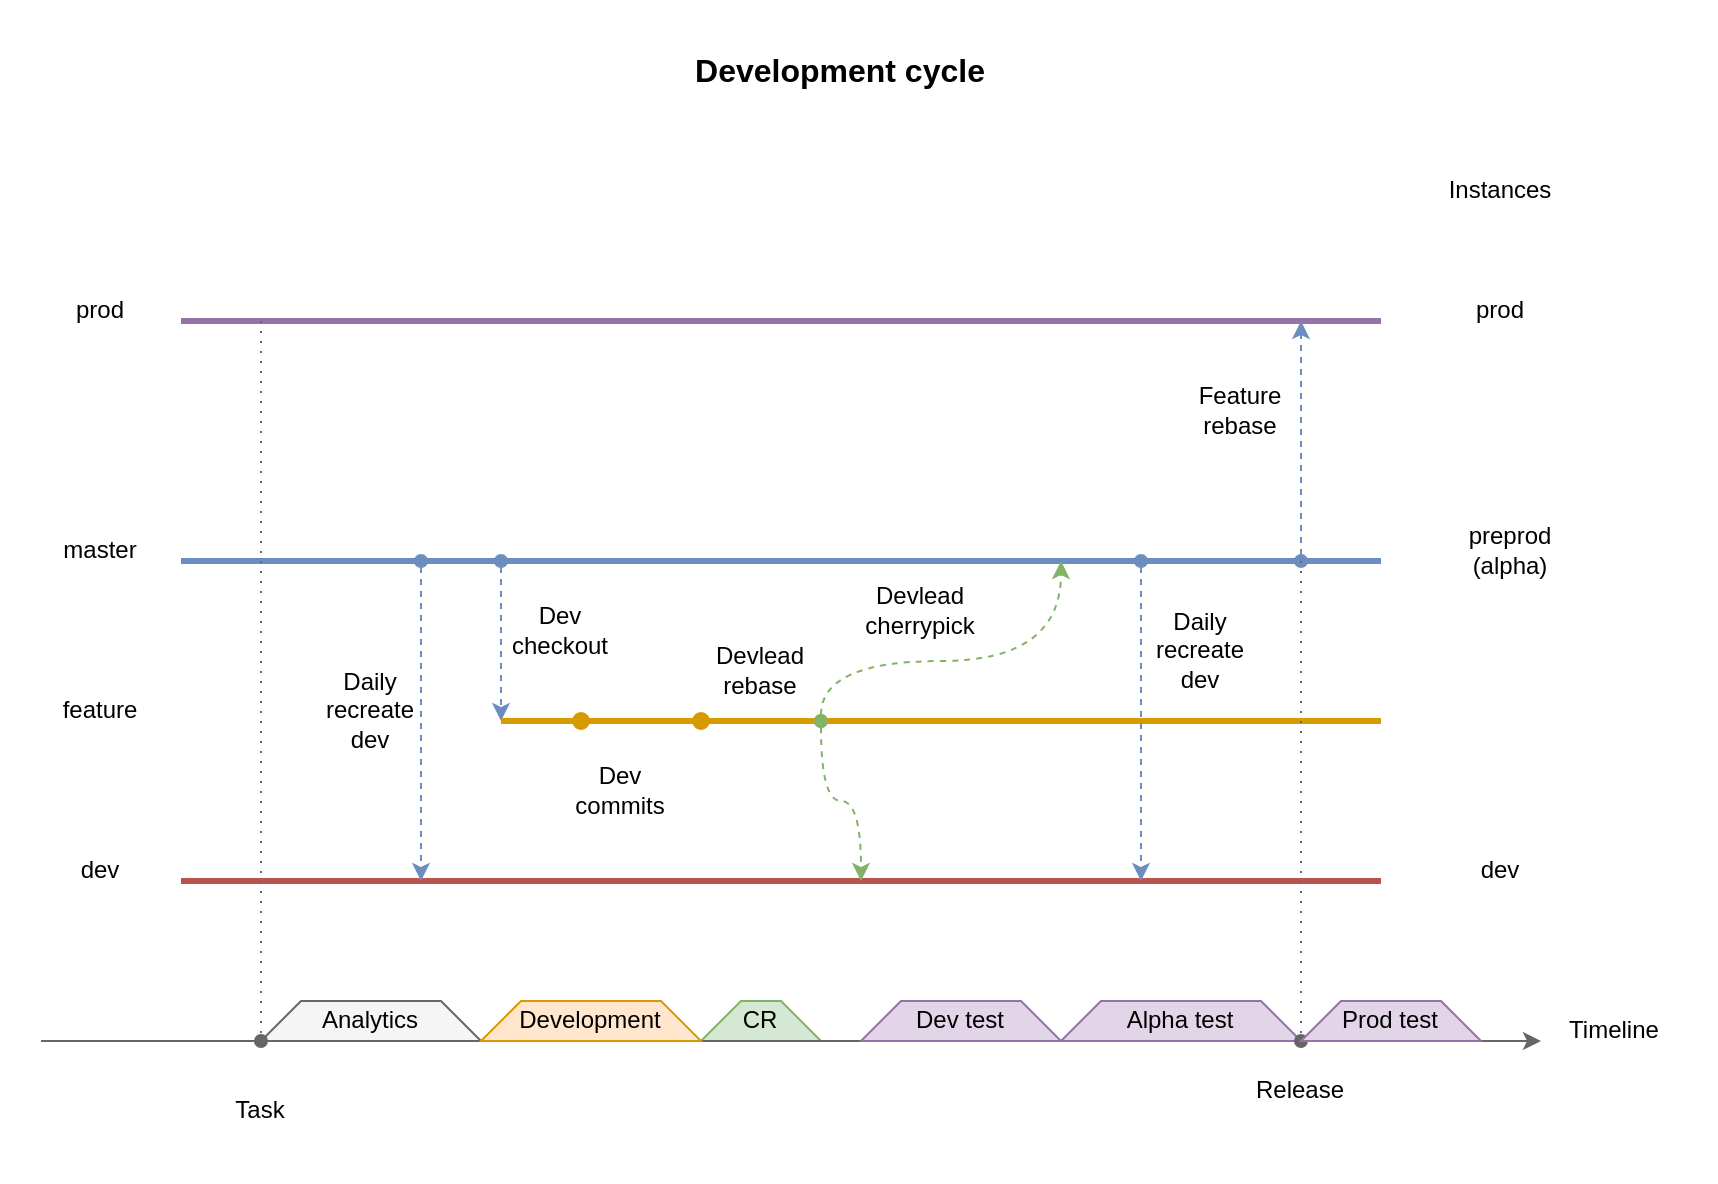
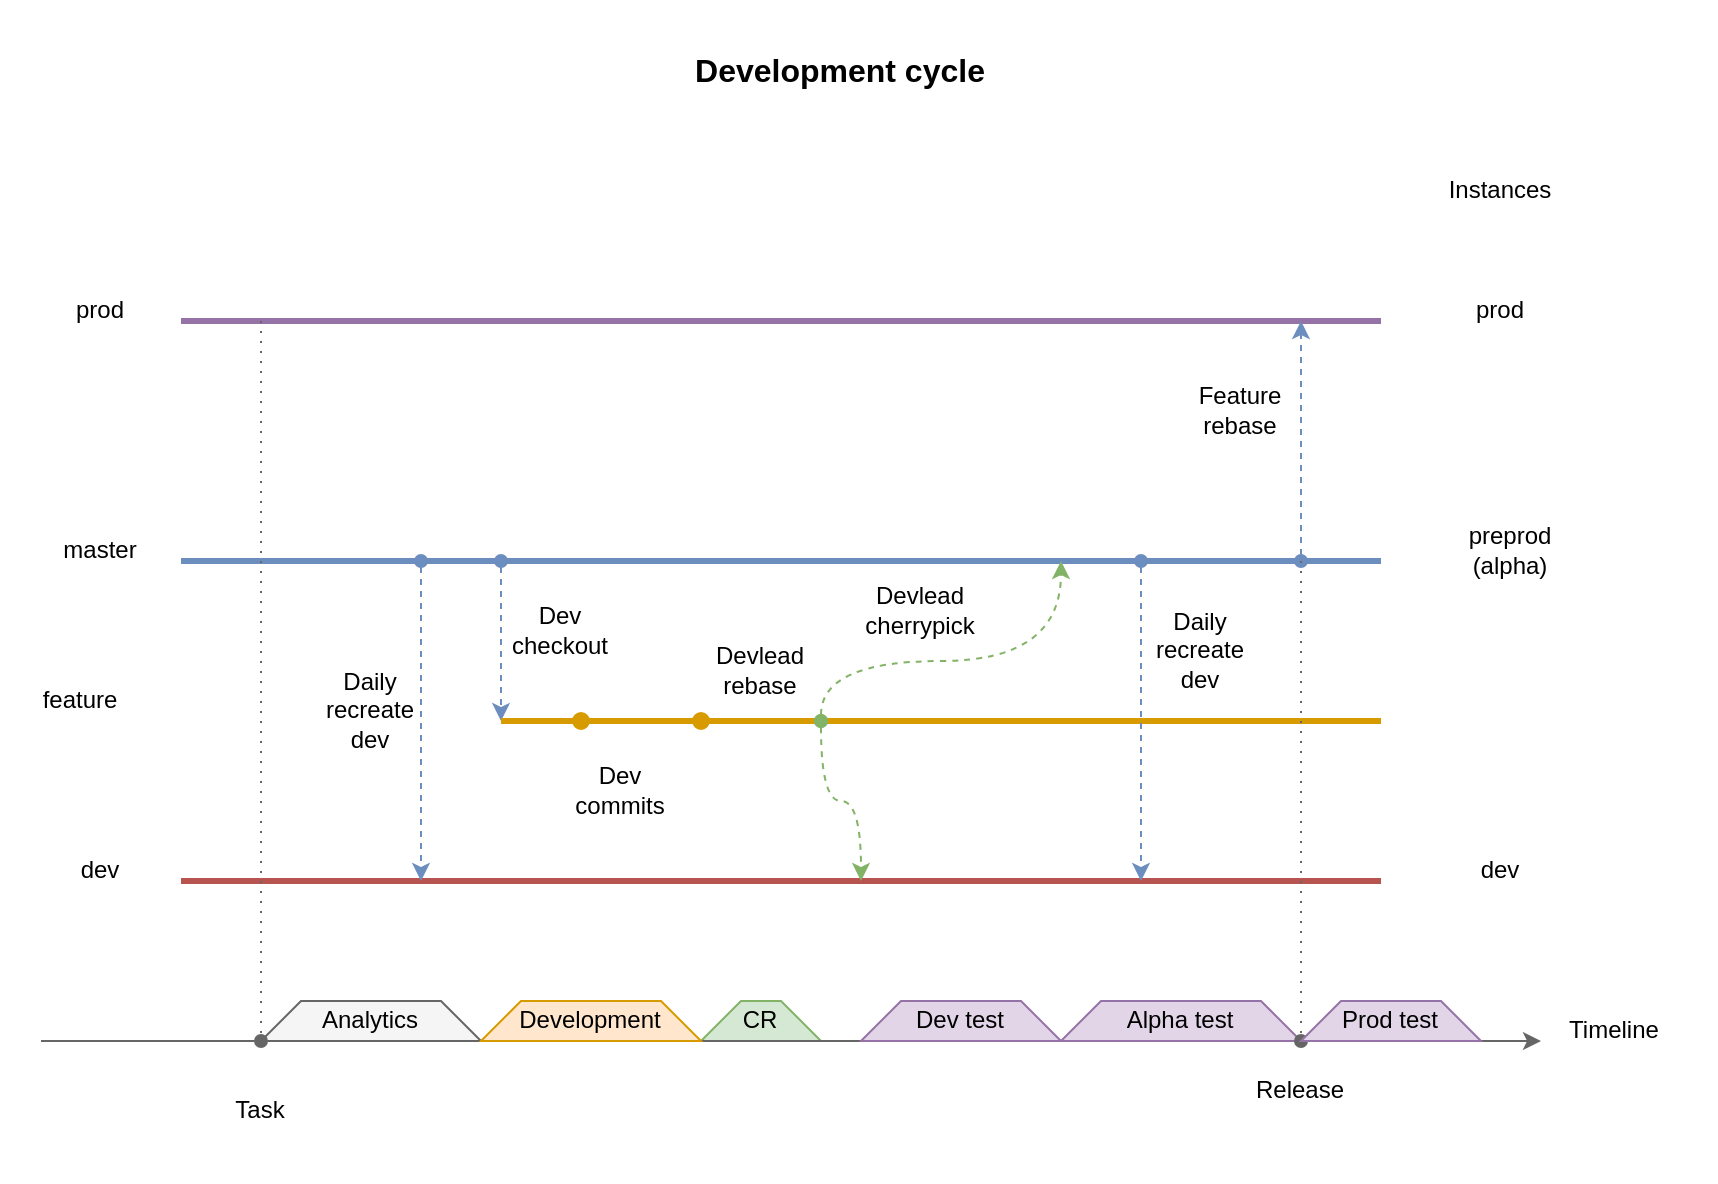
(101, 711) -> (81, 701)
